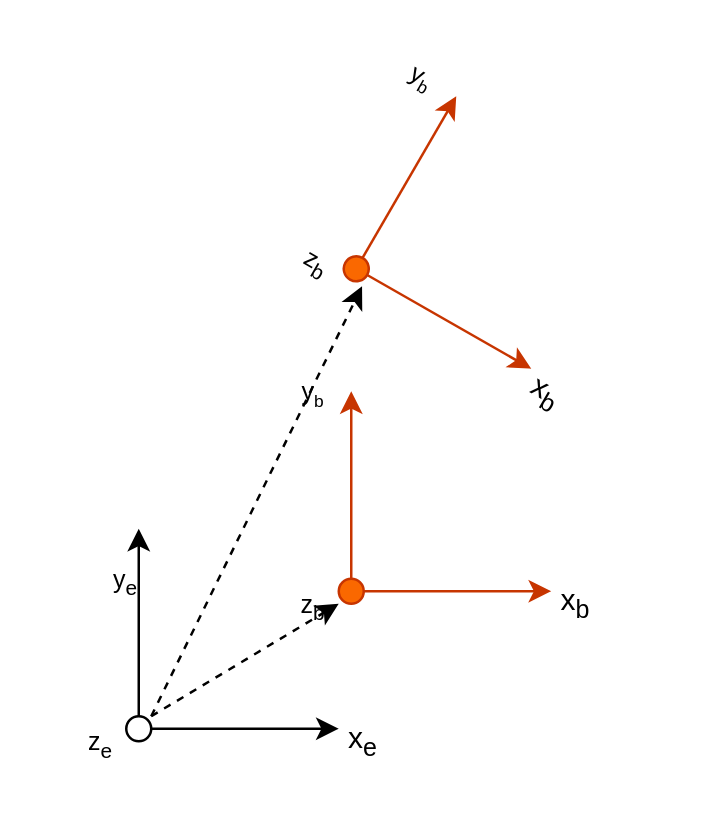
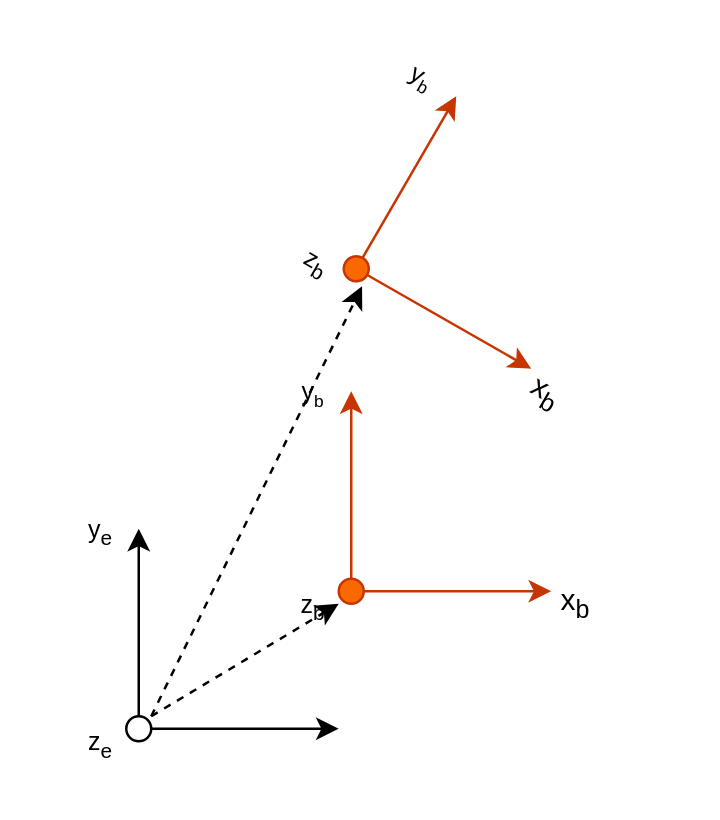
(126, 579) -> (101, 529)
(364, 741) -> none
